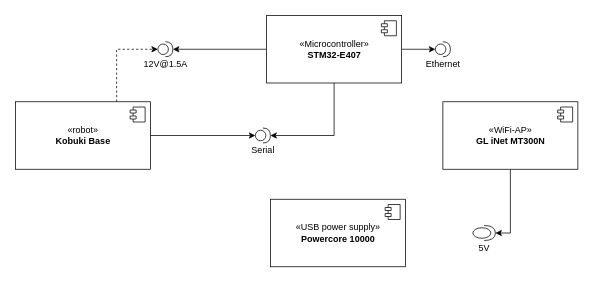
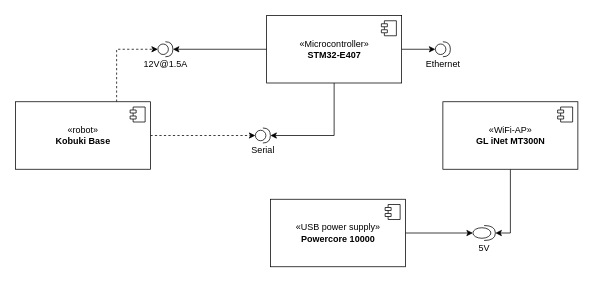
(200, 135) -> (200, 135)
none -> (466, 233)
